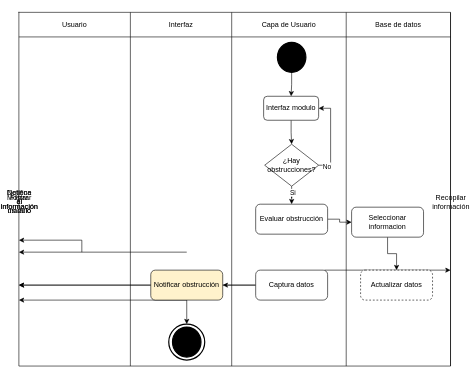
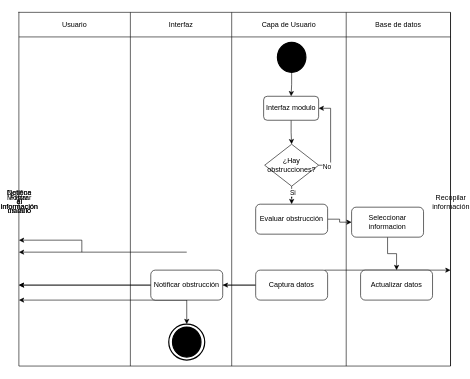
(187, 285) -> (187, 285)
(397, 285) -> (397, 285)
